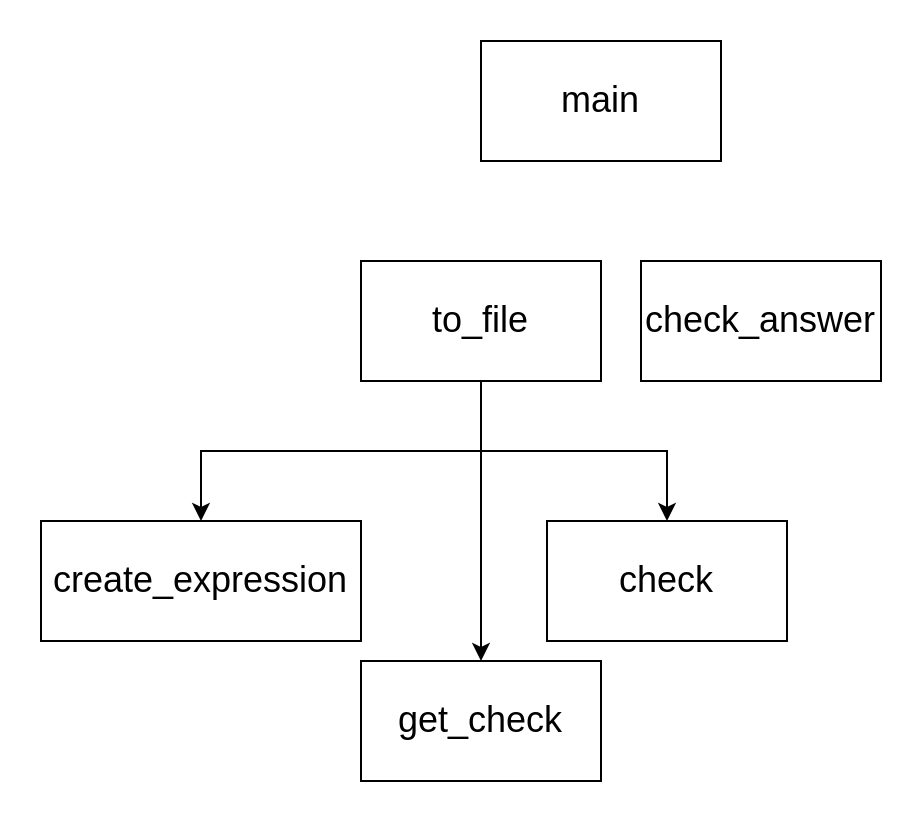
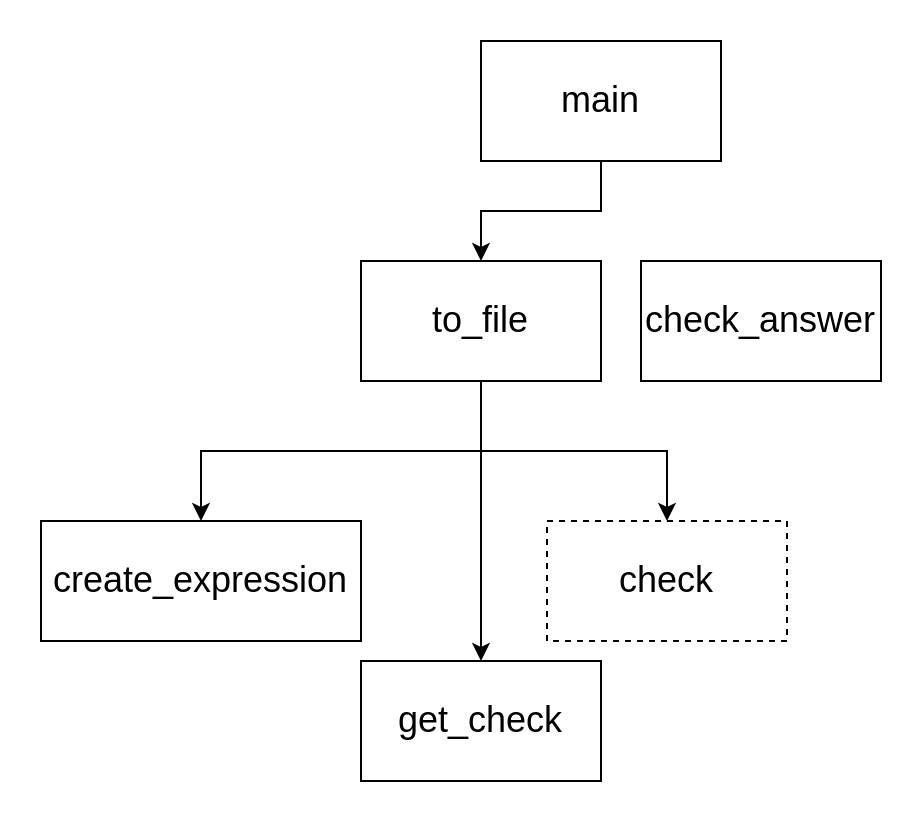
none -> (548, 211)
(667, 581) -> (667, 581)
